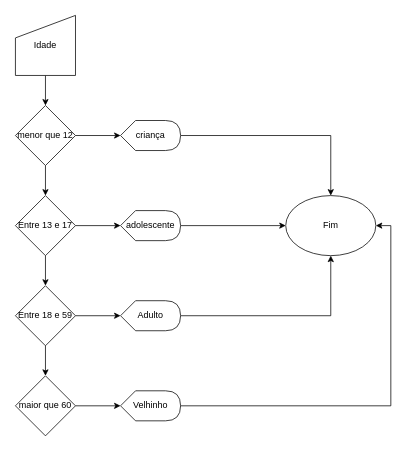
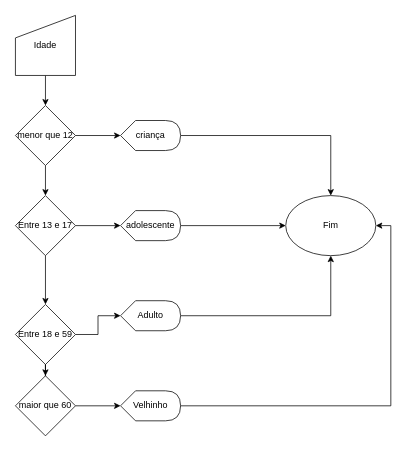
(45, 315) -> (45, 334)
